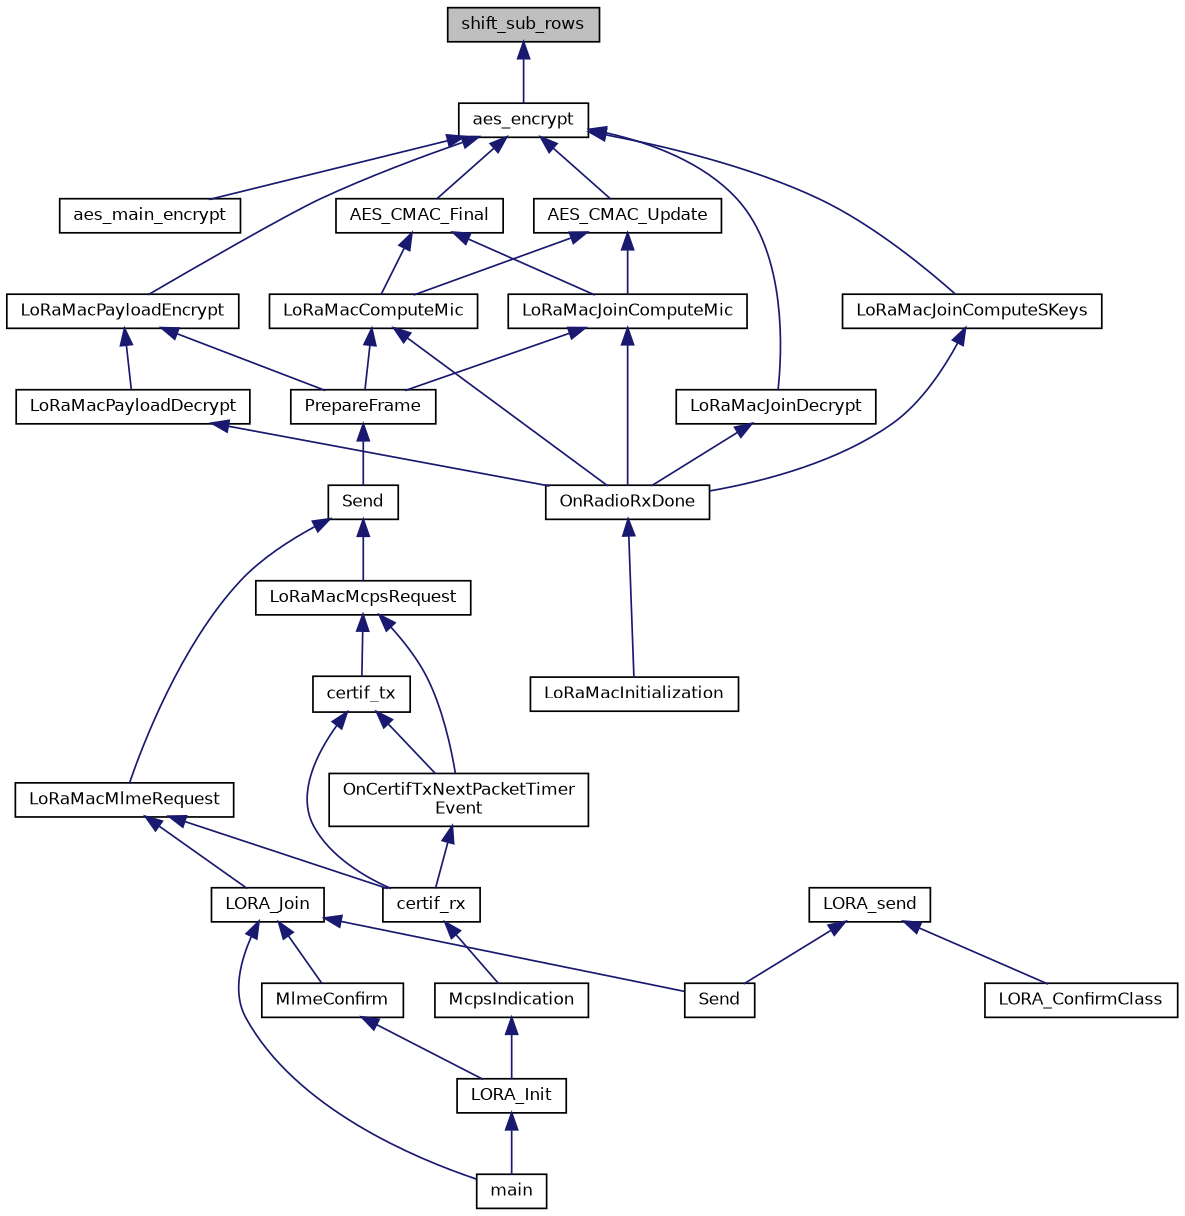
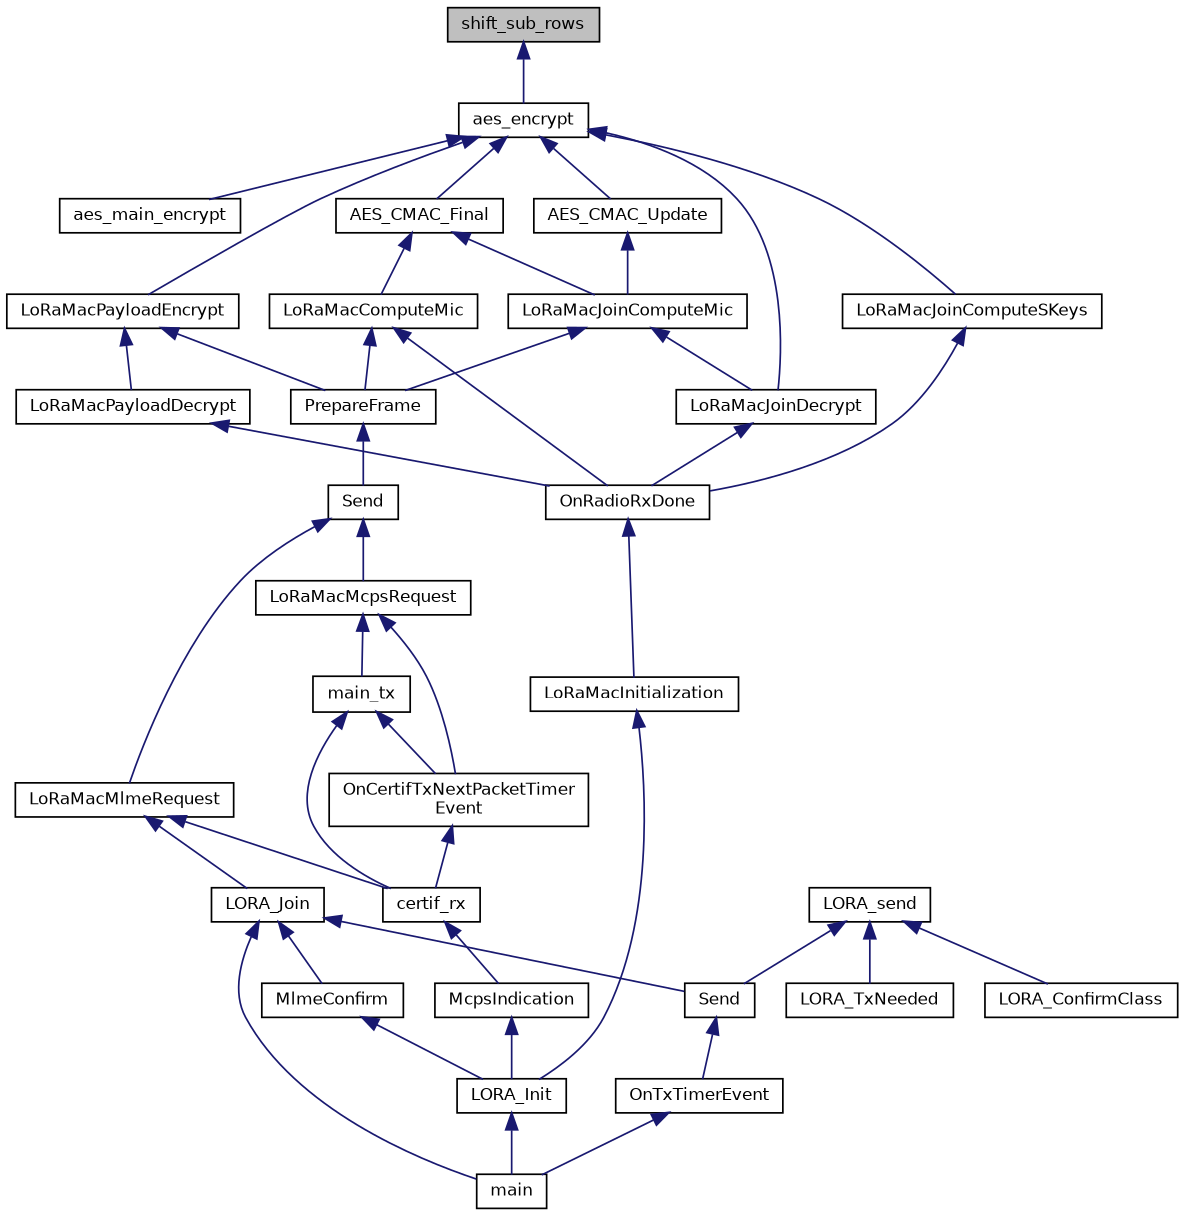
(492, 267) -> none
(628, 415) -> (709, 364)
(362, 694) -> (362, 694)
none -> (635, 920)
none -> (870, 1000)
none -> (699, 1096)
